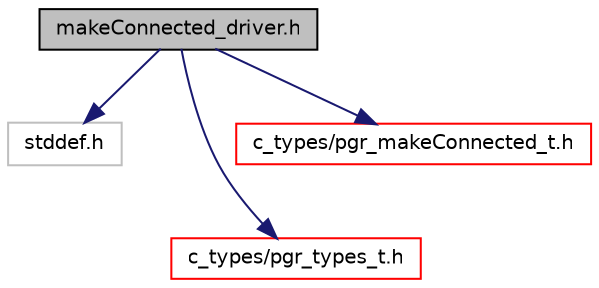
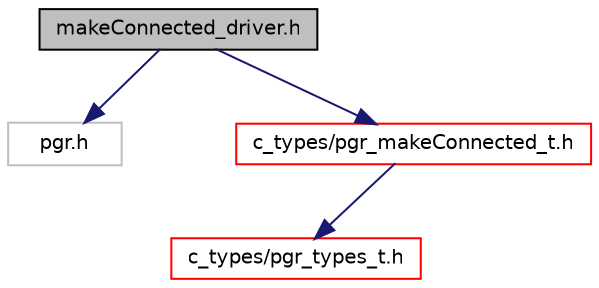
(208, 143) -> (362, 194)
(65, 144) -> (65, 144)
